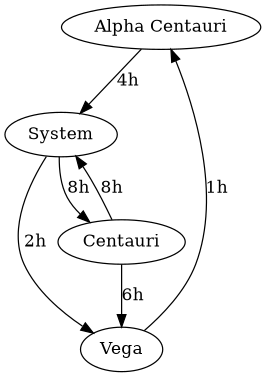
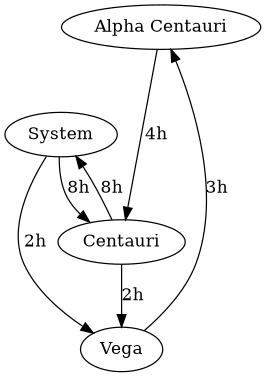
(115, 77) -> (143, 128)
(217, 188) -> (217, 188)
(133, 296) -> (133, 296)
